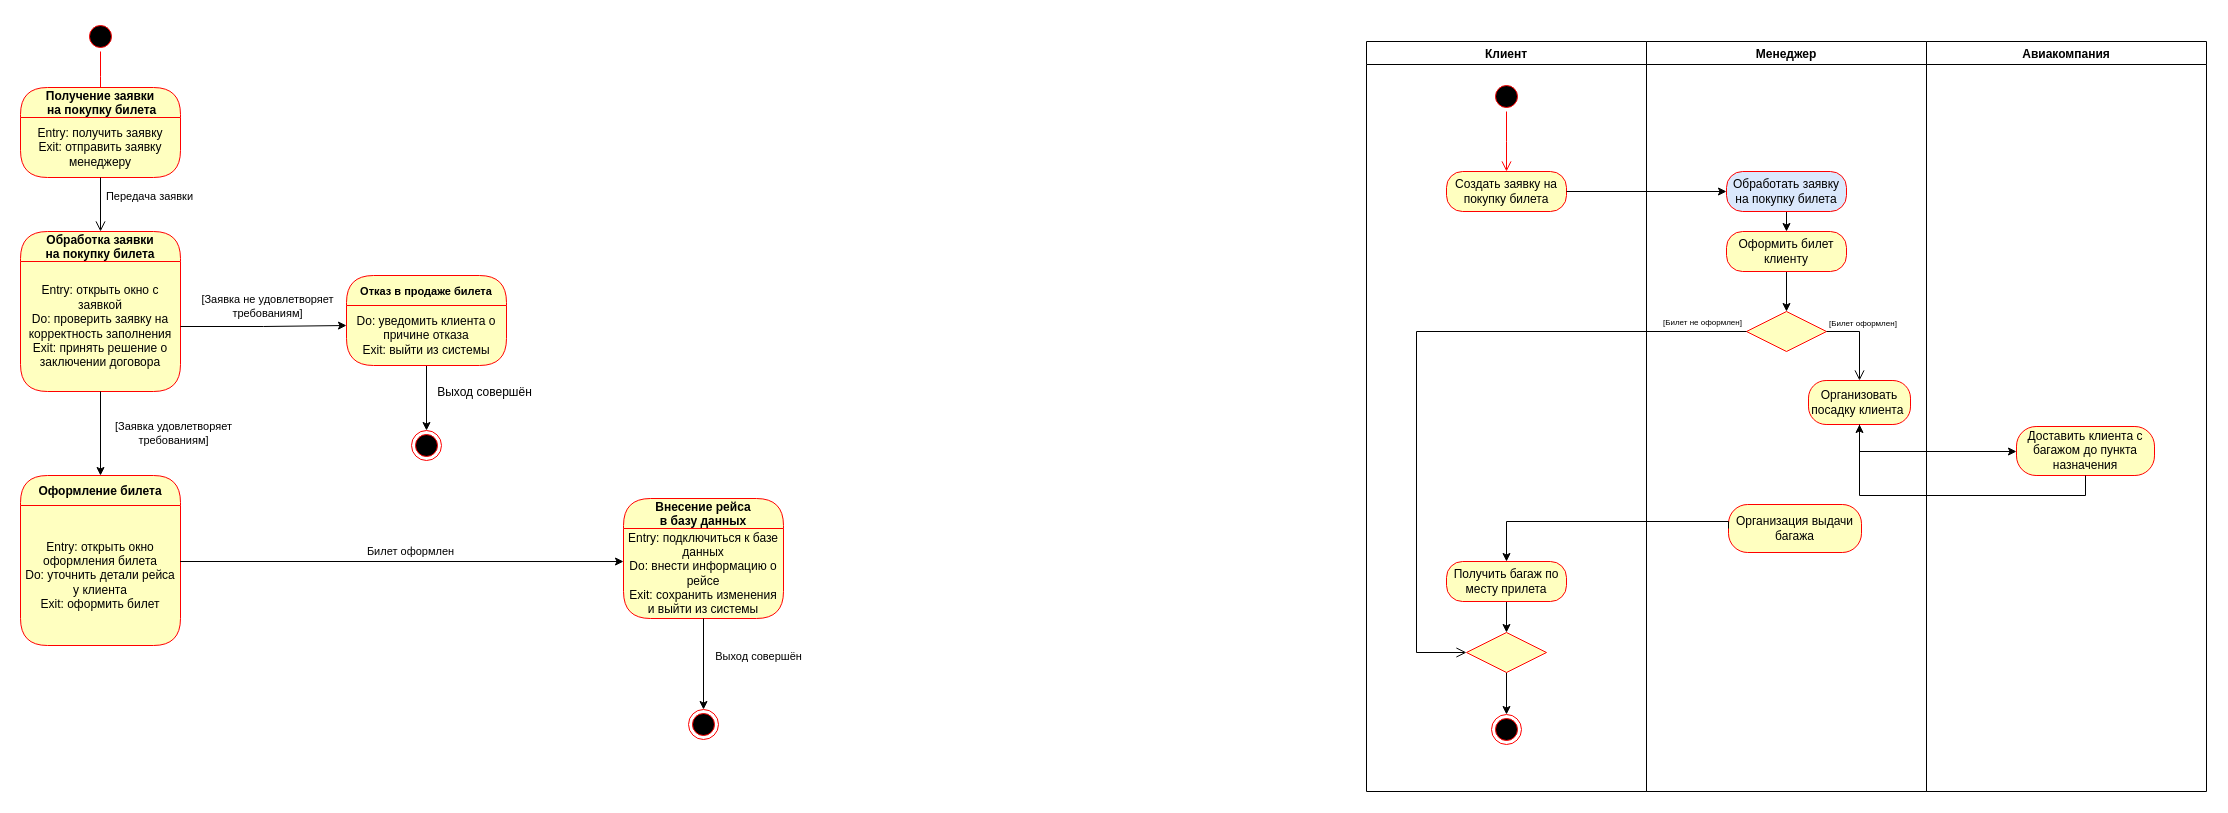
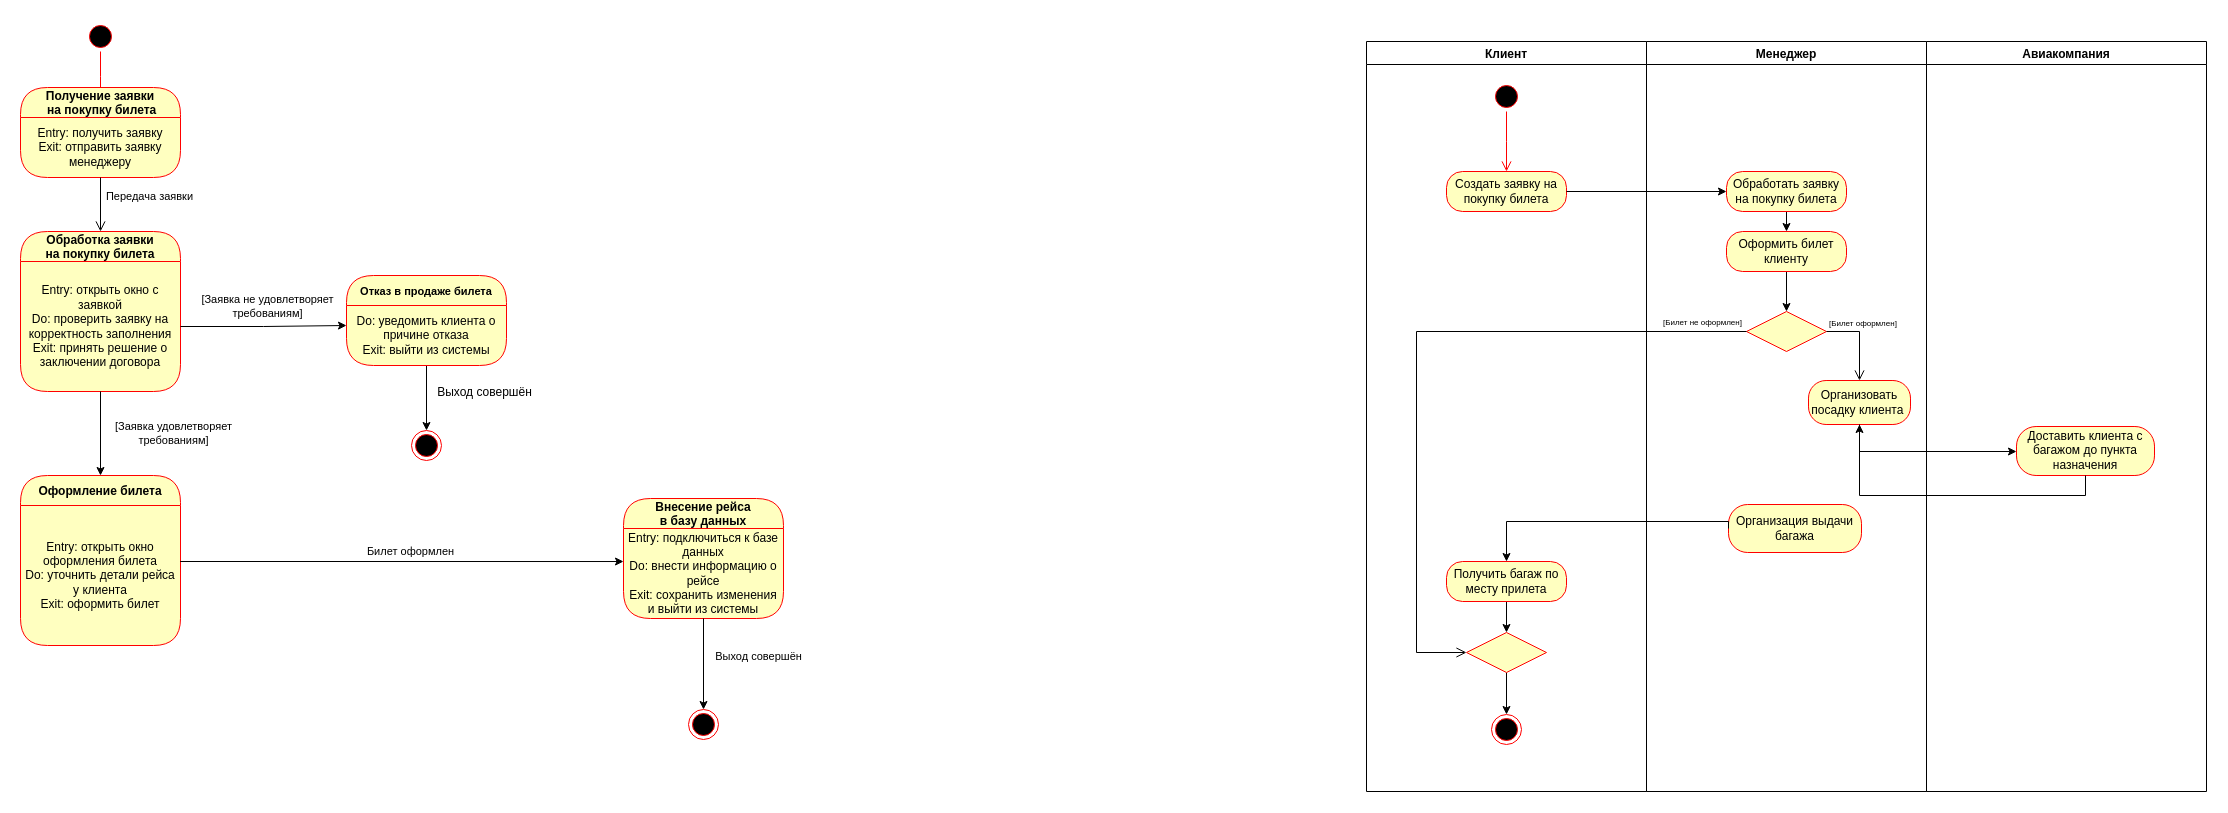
(1787, 191) -> (1787, 191)
